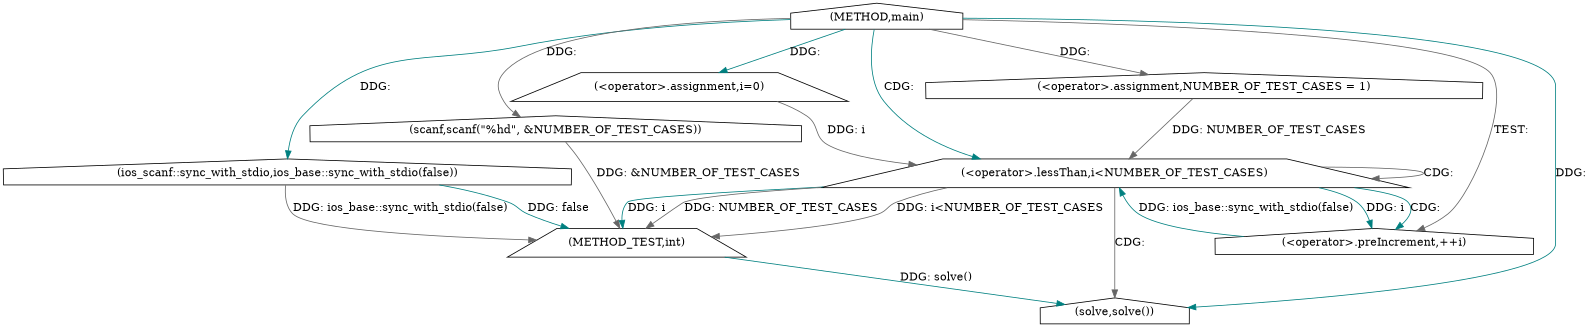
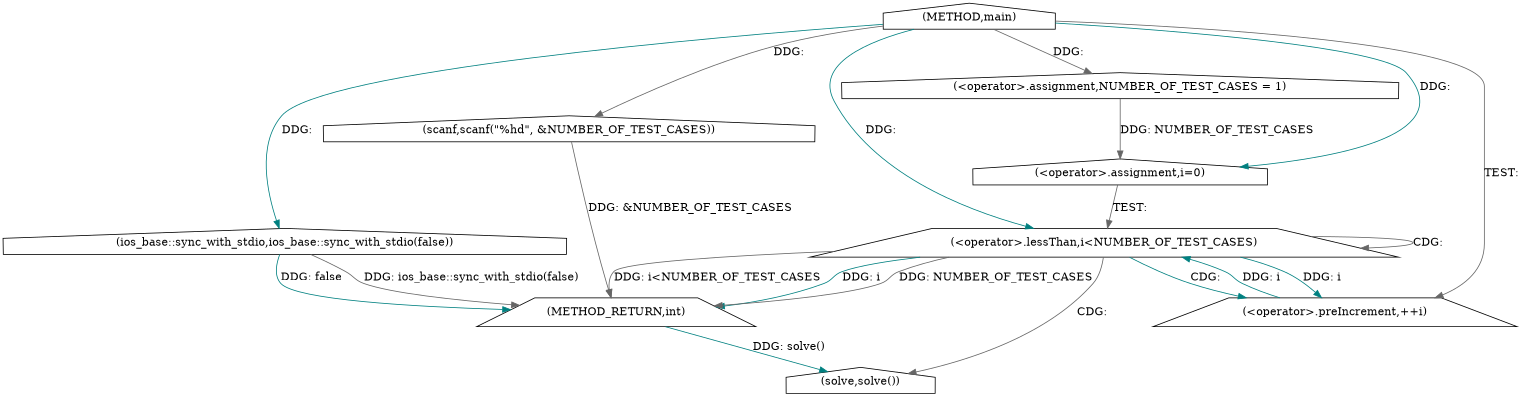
(1526, 63) -> none
(680, 87) -> (1120, 173)
(901, 87) -> (883, 130)
(1164, 126) -> (1120, 125)
(846, 130) -> (1132, 208)
(287, 173) -> (285, 243)
(1246, 208) -> (1262, 278)
(627, 243) -> (616, 312)
(1374, 243) -> (1335, 312)
